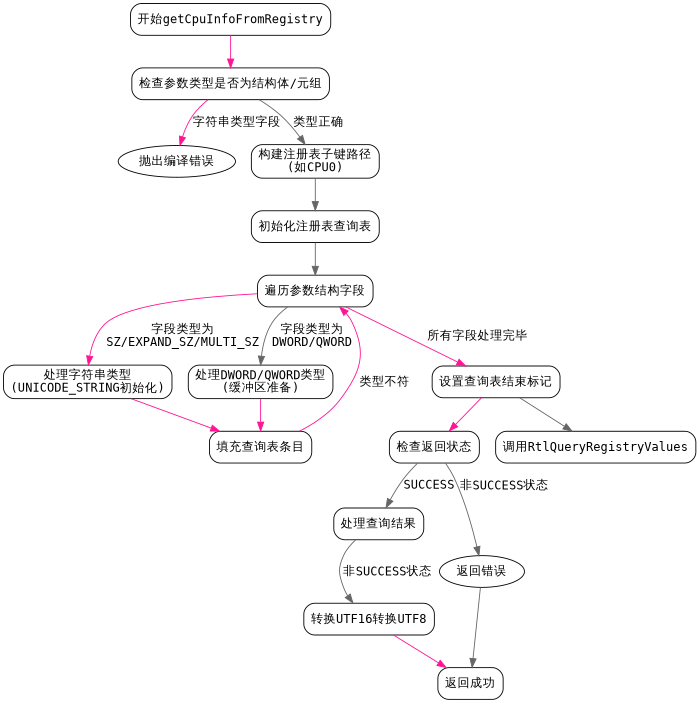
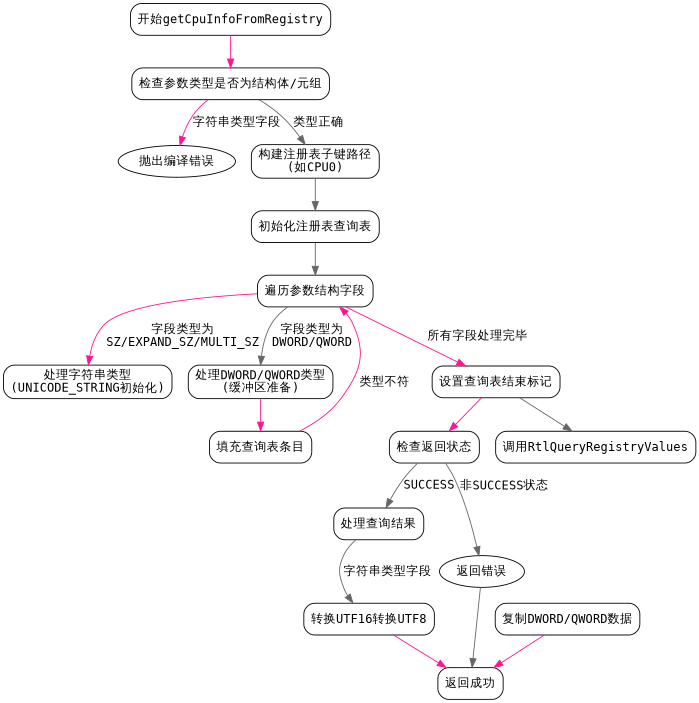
(171, 413) -> none
(388, 572) -> (388, 572)
none -> (568, 619)
